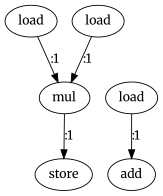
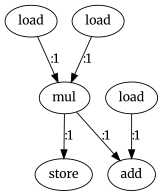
none -> (95, 133)
